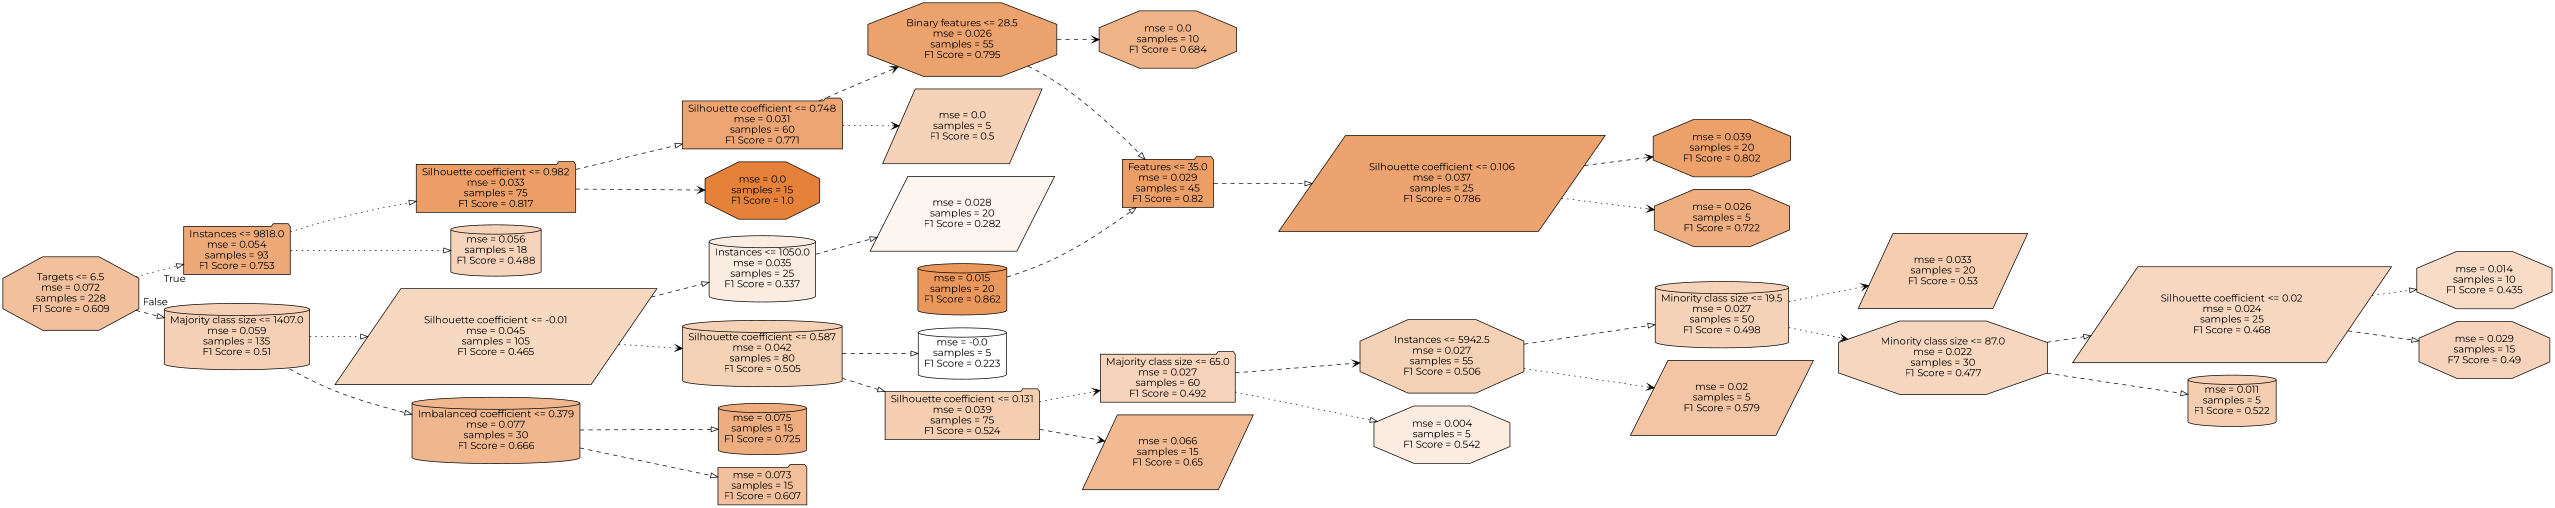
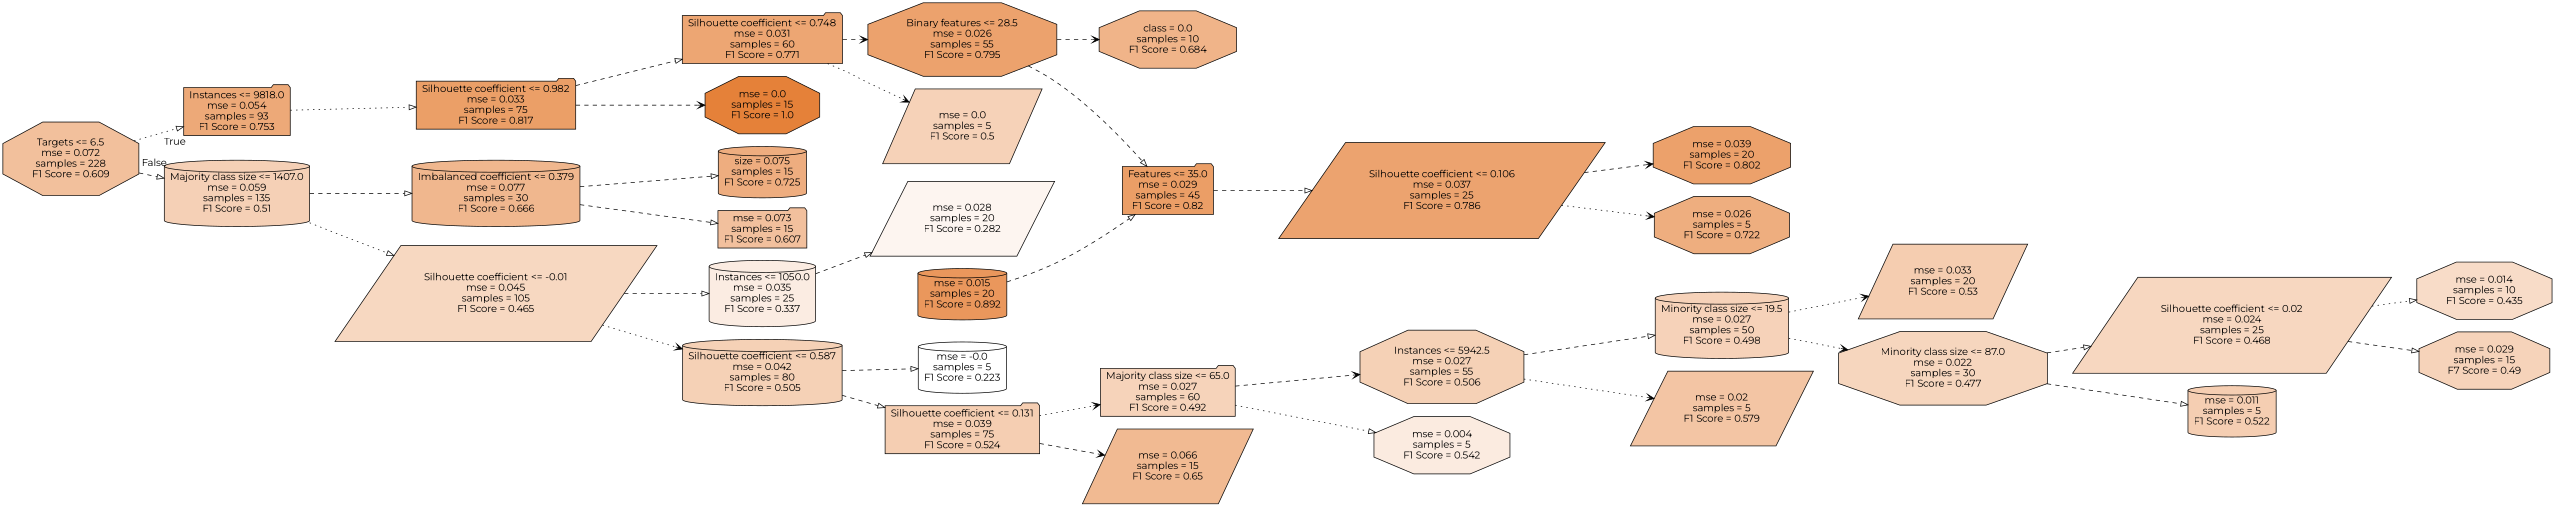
(1168, 40) -> (1168, 40)
(496, 251) -> none
(962, 289) -> (962, 294)
(762, 429) -> (762, 172)
